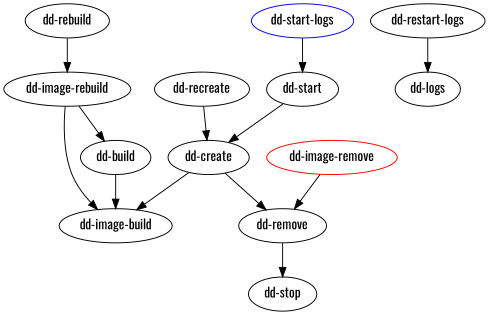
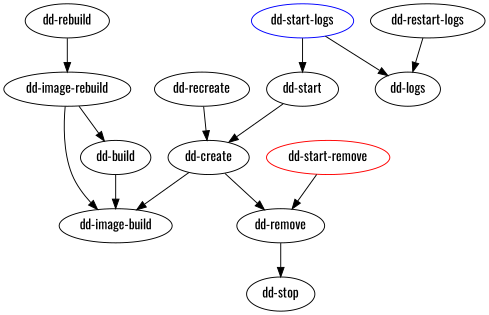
none -> (352, 53)
(332, 157) -> (328, 157)
